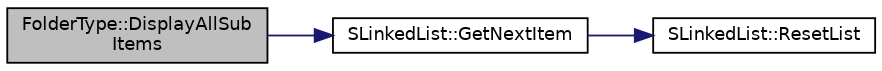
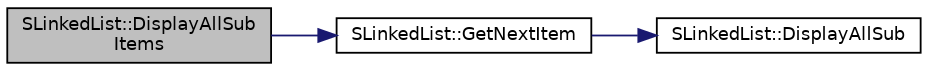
(137, 35) -> (139, 35)
(764, 35) -> (789, 35)
